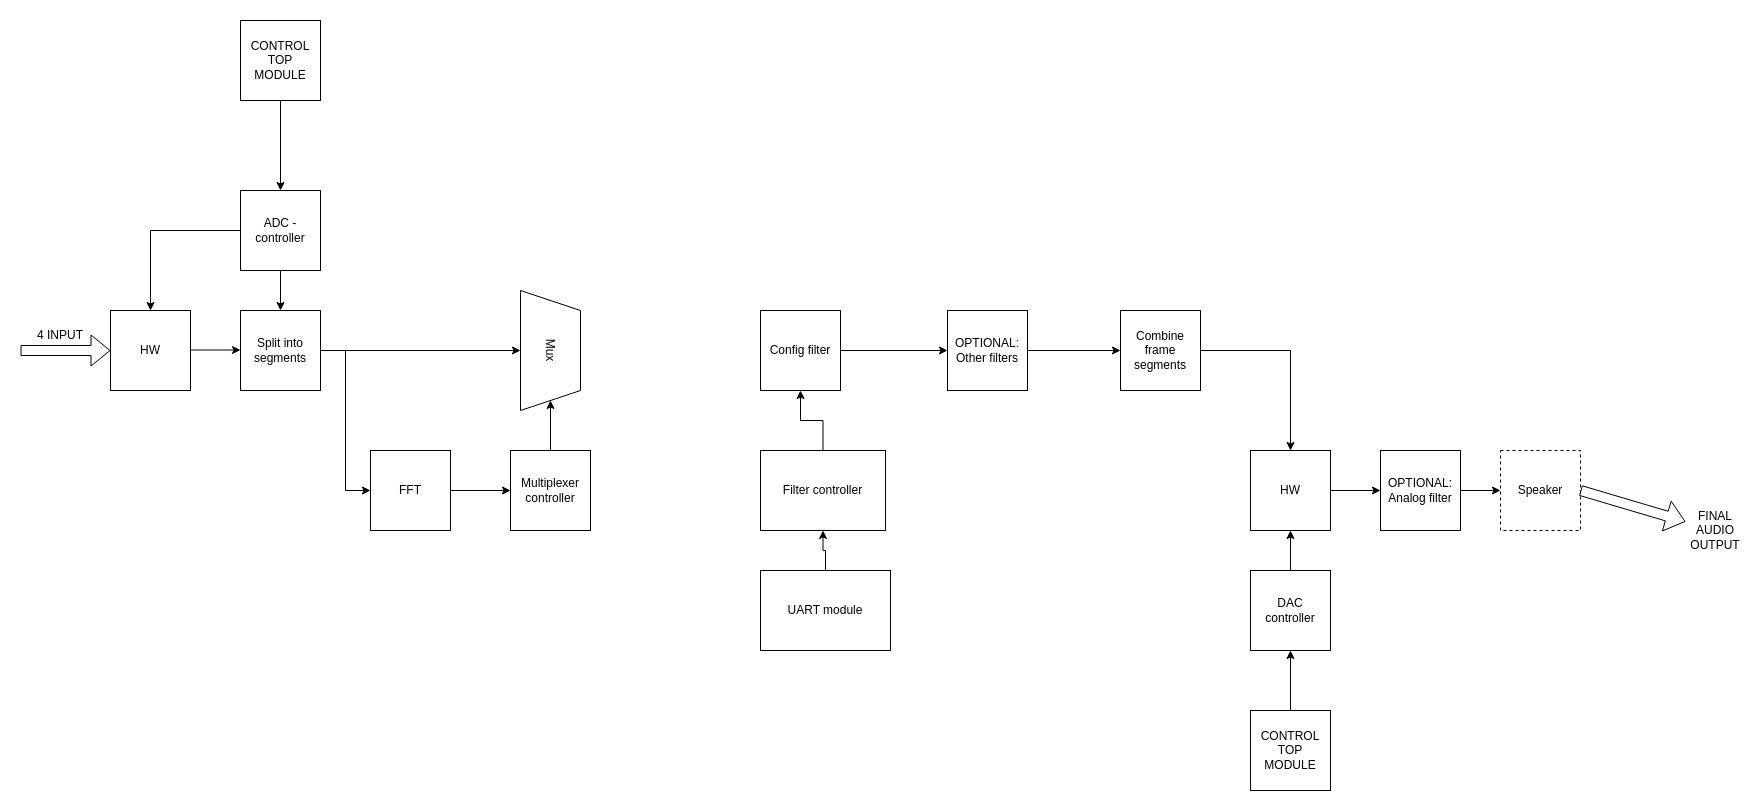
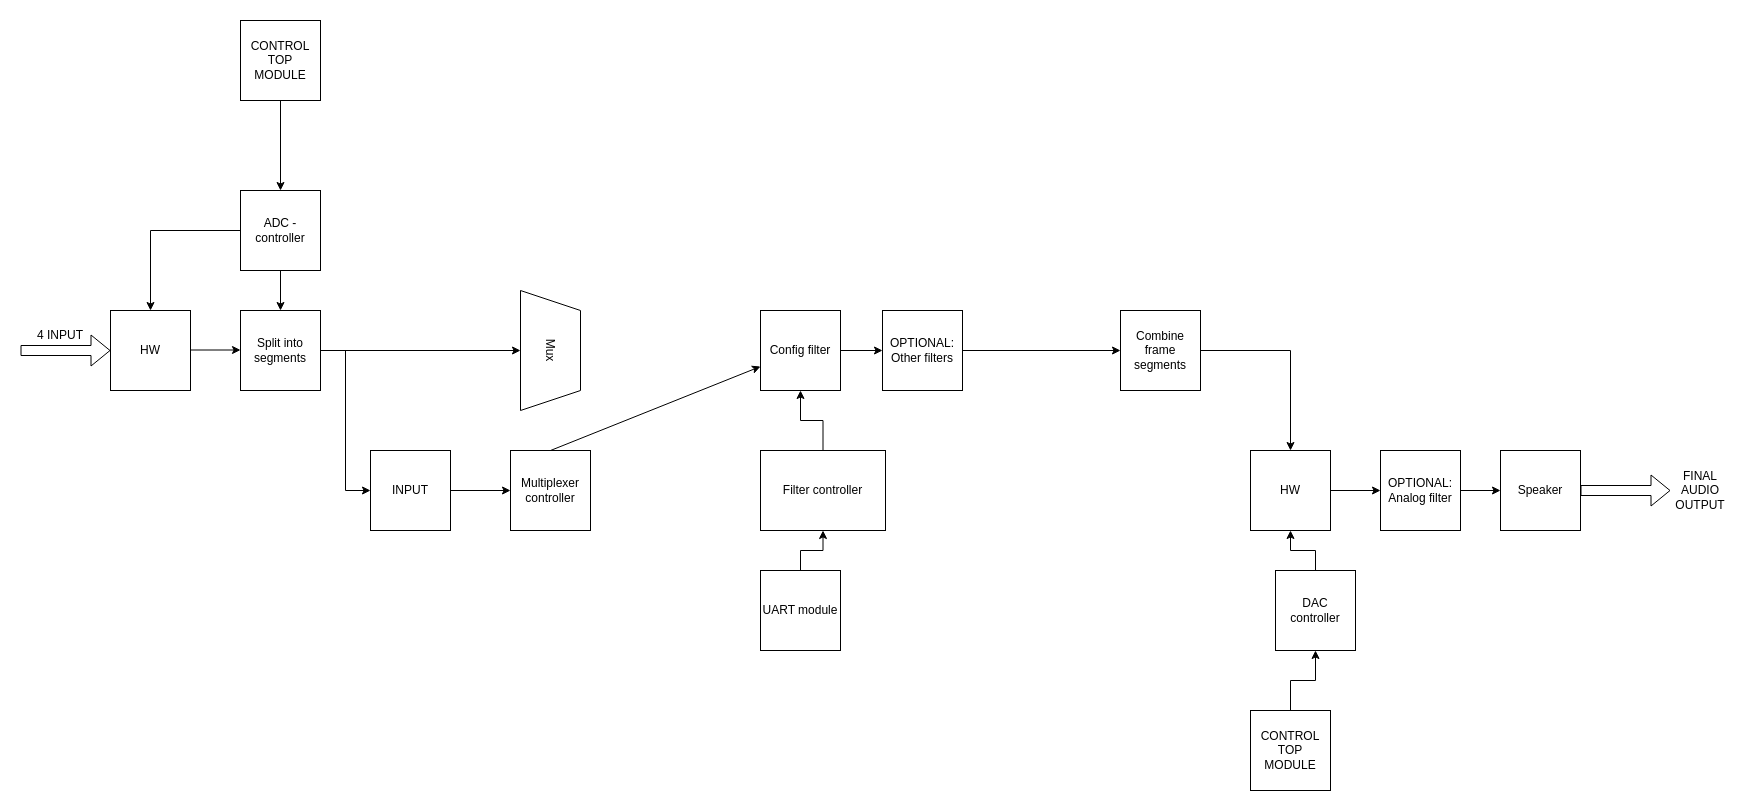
(988, 351) -> (923, 351)
(551, 429) -> (652, 410)
(411, 491) -> (411, 491)
(1541, 491) -> (1541, 491)
(1716, 531) -> (1701, 491)
(826, 611) -> (801, 611)
(1291, 611) -> (1316, 611)
